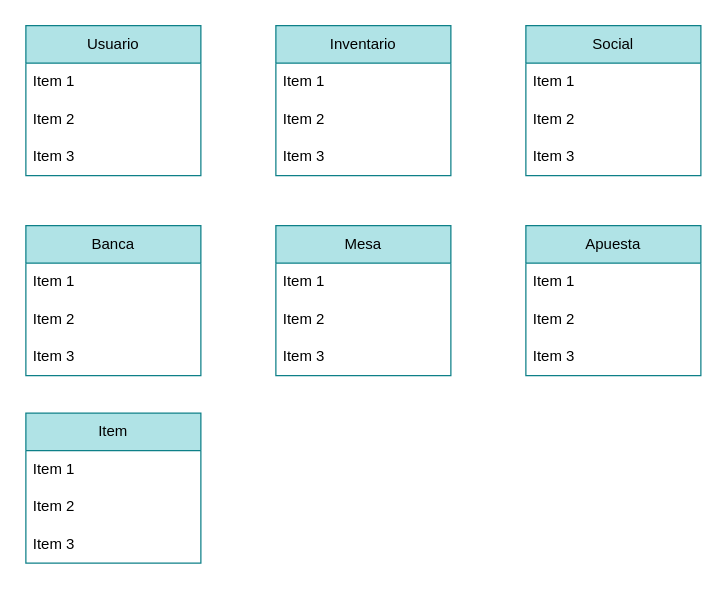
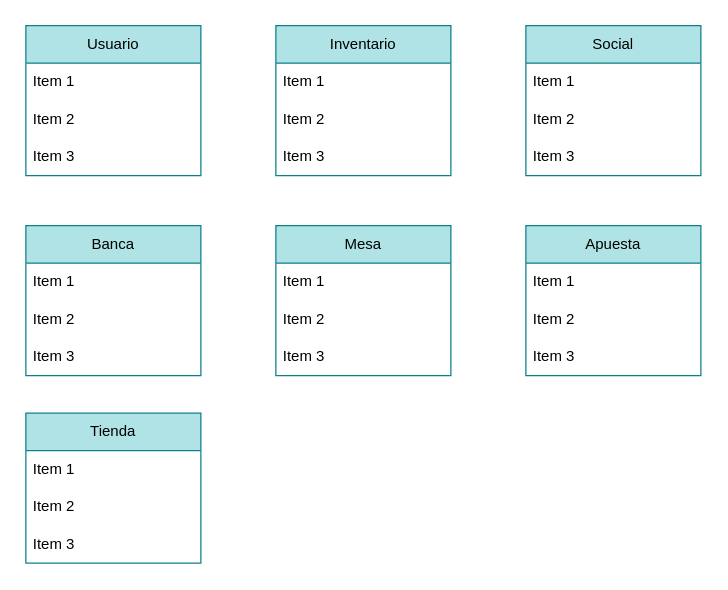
(113, 432) -> (113, 432)
